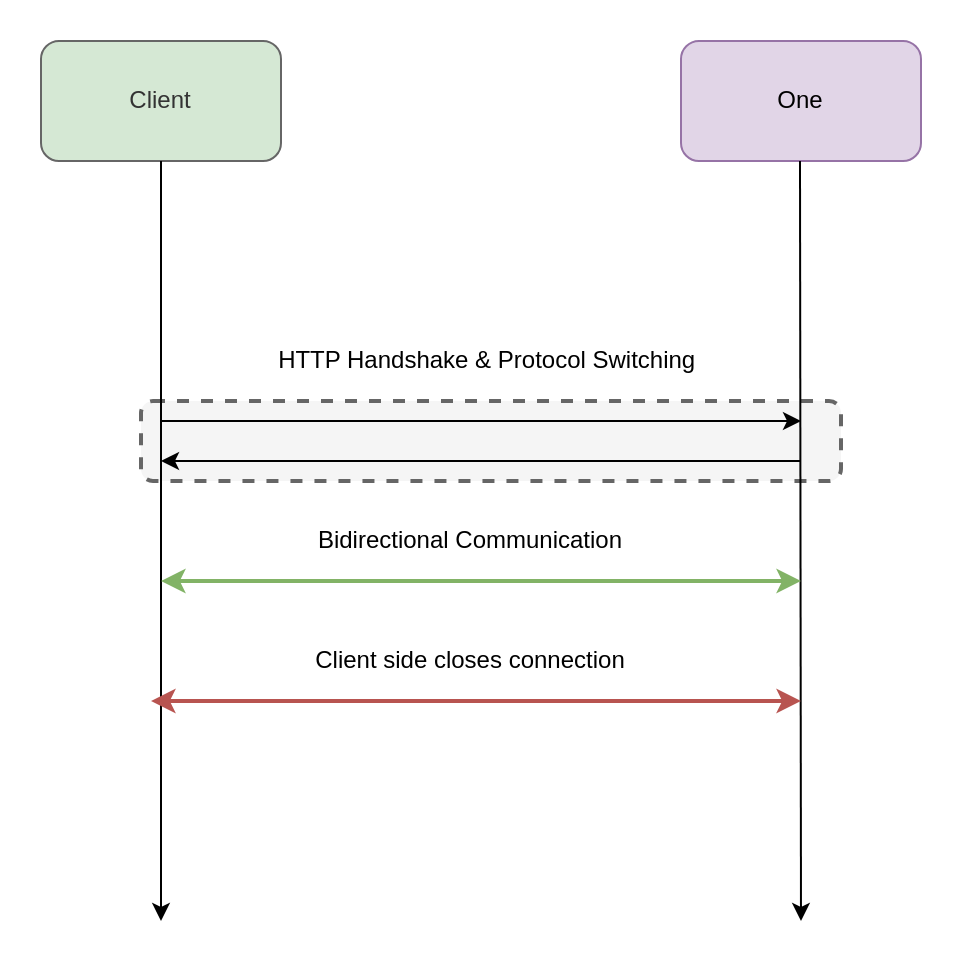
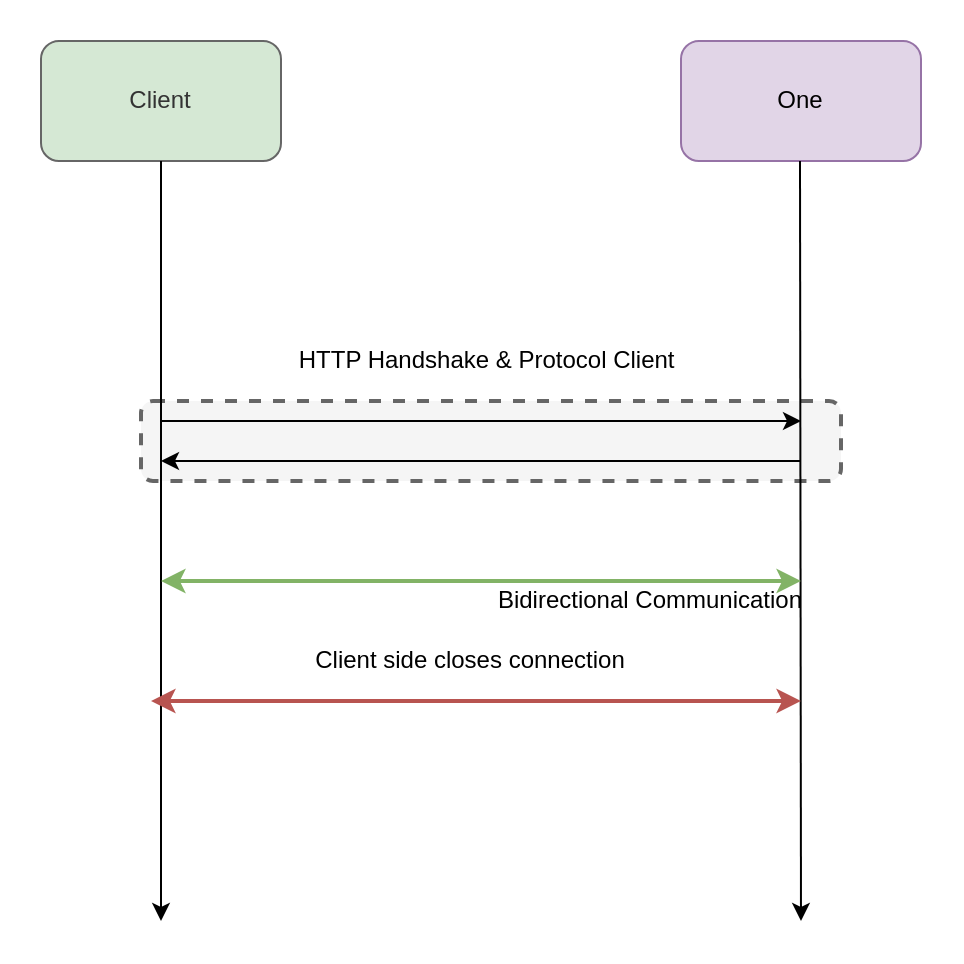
(491, 361) -> (491, 361)
(471, 541) -> (651, 601)
